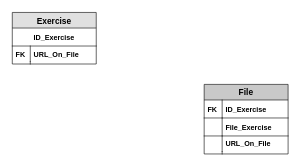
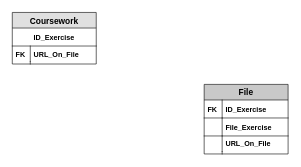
(54, 21) -> (54, 21)
